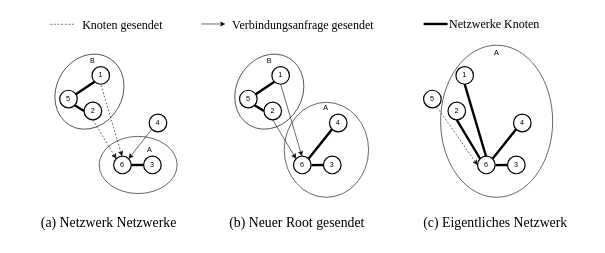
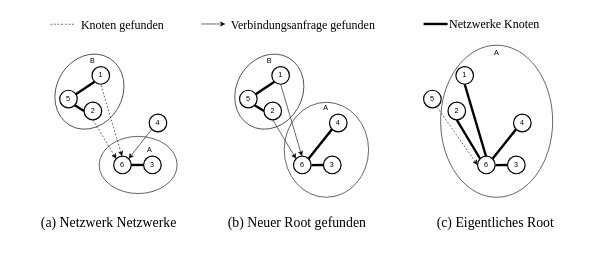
(123, 24) -> (123, 24)
(303, 24) -> (303, 24)
(297, 223) -> (297, 223)
(496, 223) -> (496, 223)
